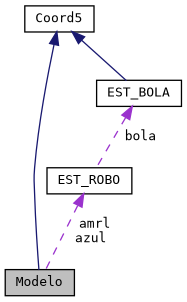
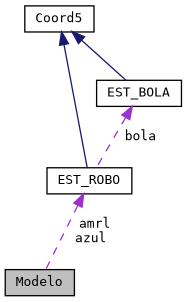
(36, 157) -> (76, 106)
